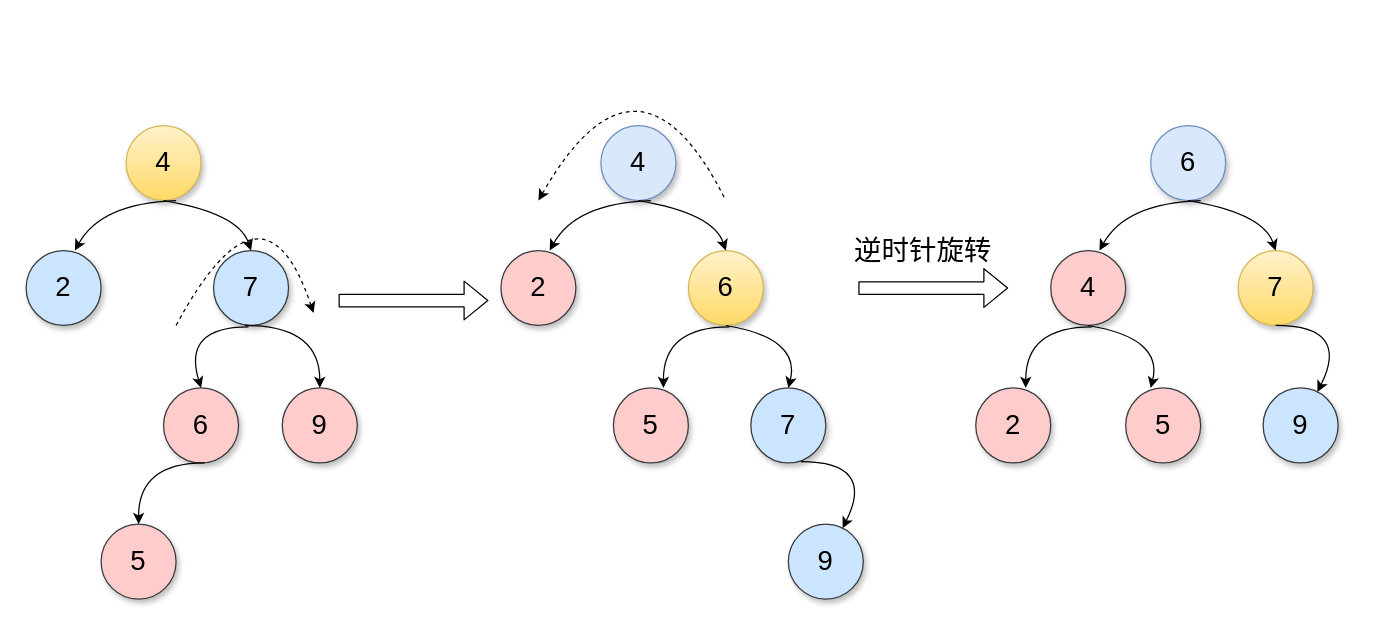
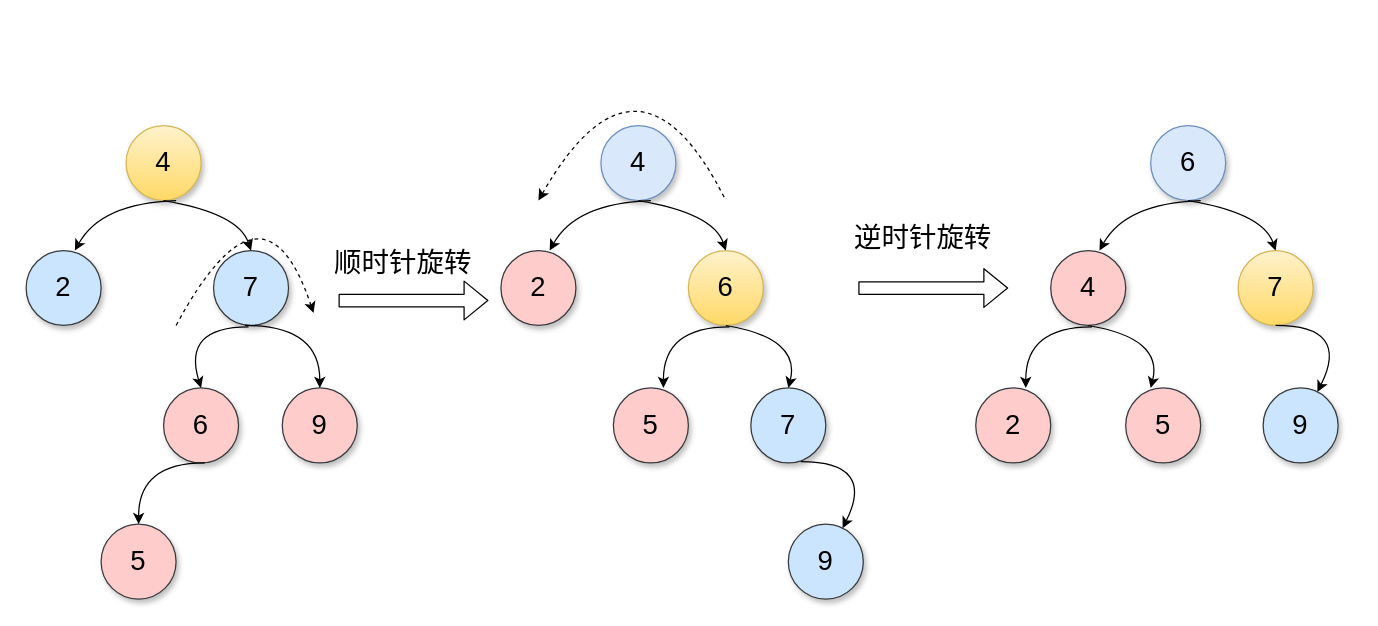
(923, 252) -> (923, 239)
none -> (403, 264)
